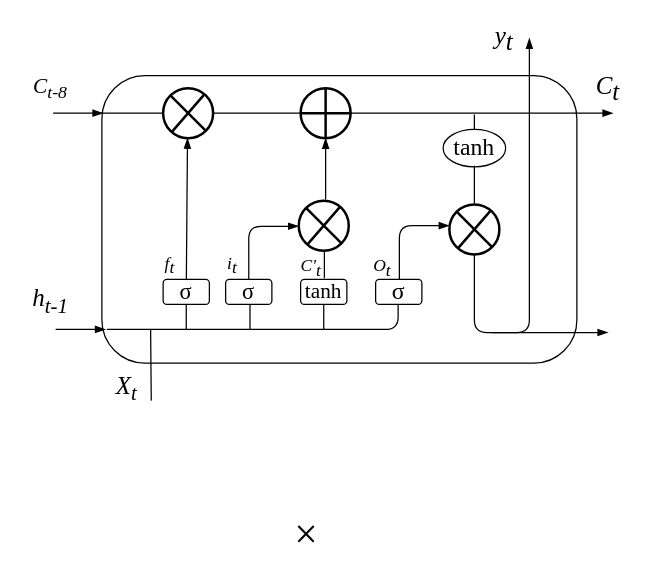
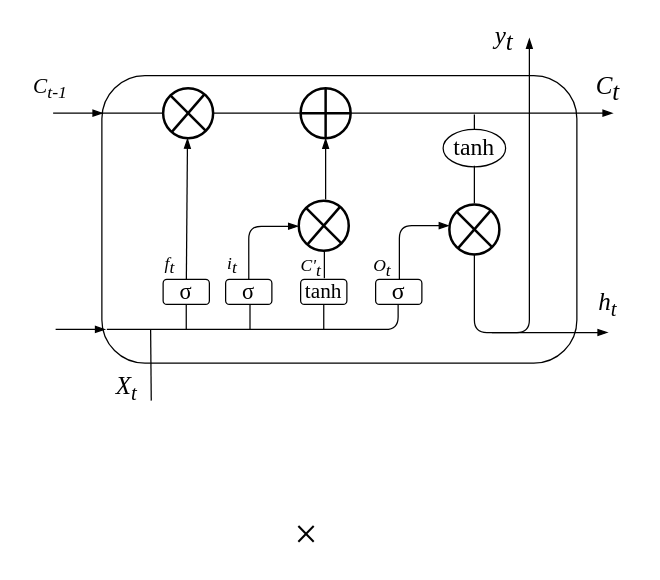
(51, 88) -> (51, 88)
(51, 301) -> none
none -> (608, 304)
